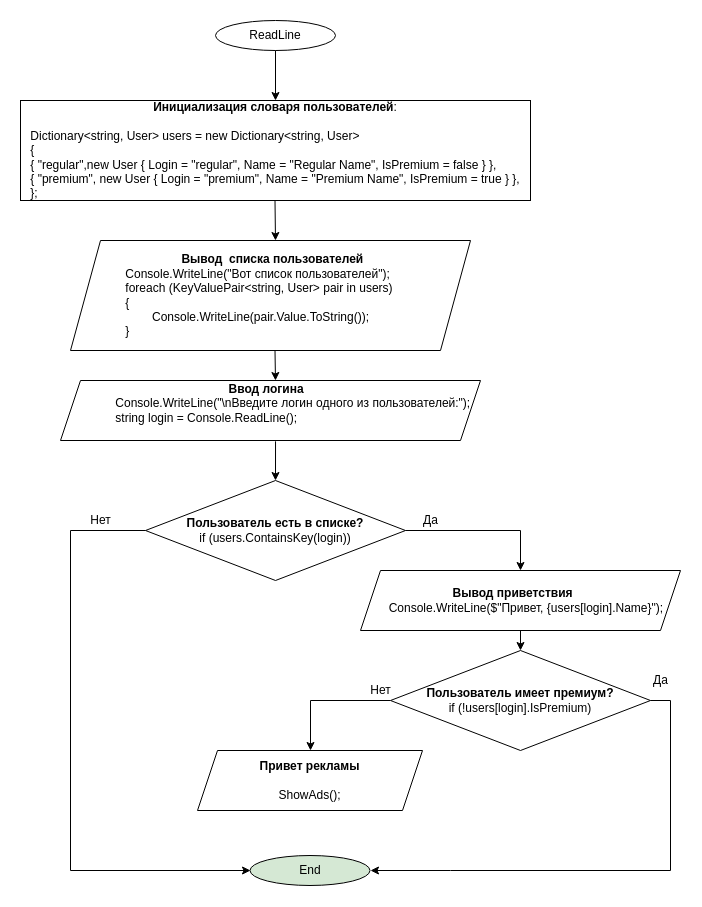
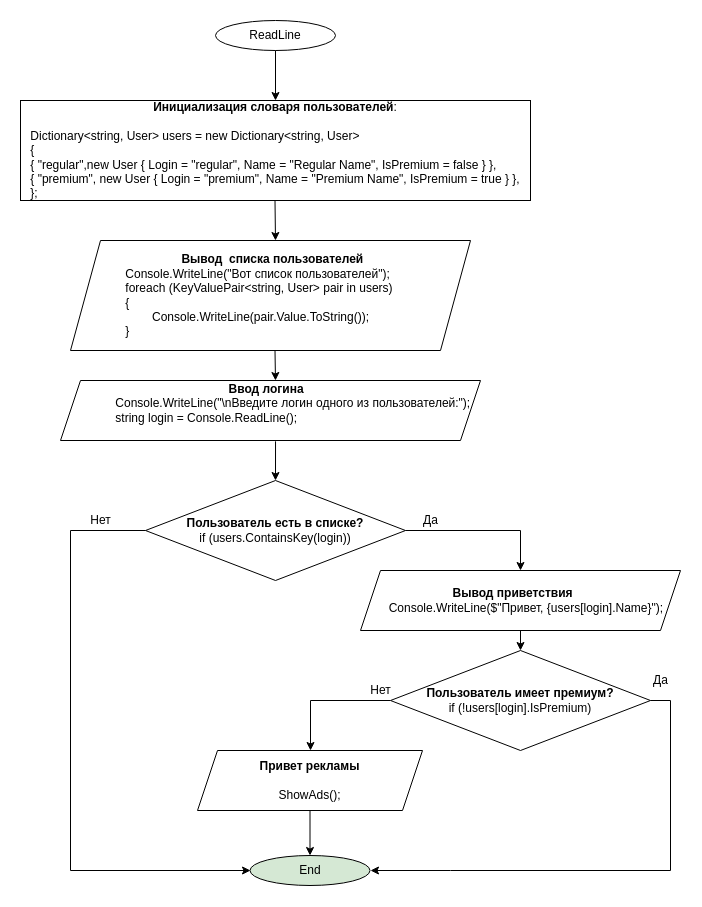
none -> (310, 830)
